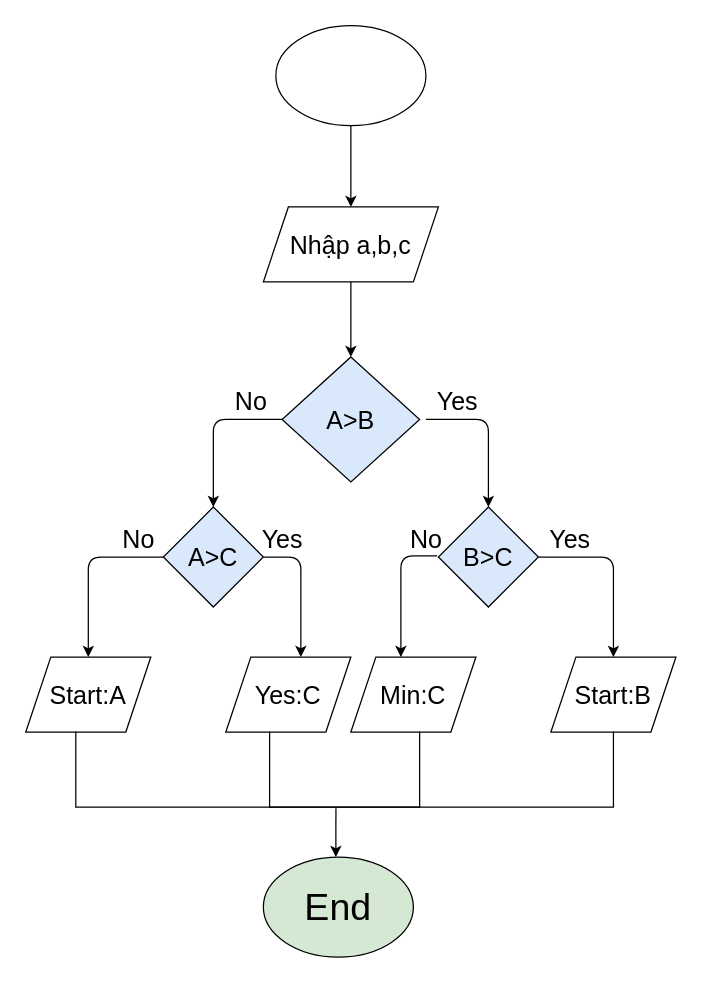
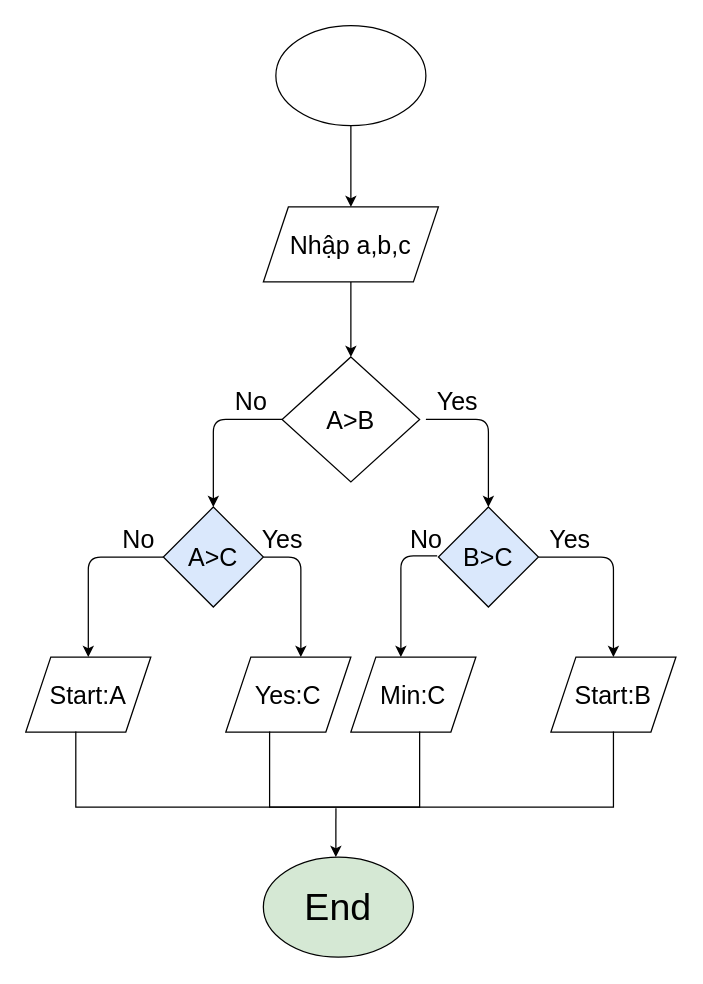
(351, 419) -> (351, 419)
